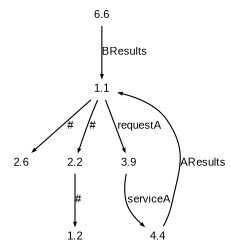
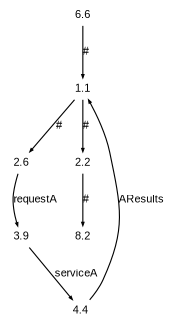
(125, 52) -> (86, 52)
(115, 124) -> (13, 198)
(75, 237) -> (83, 237)
